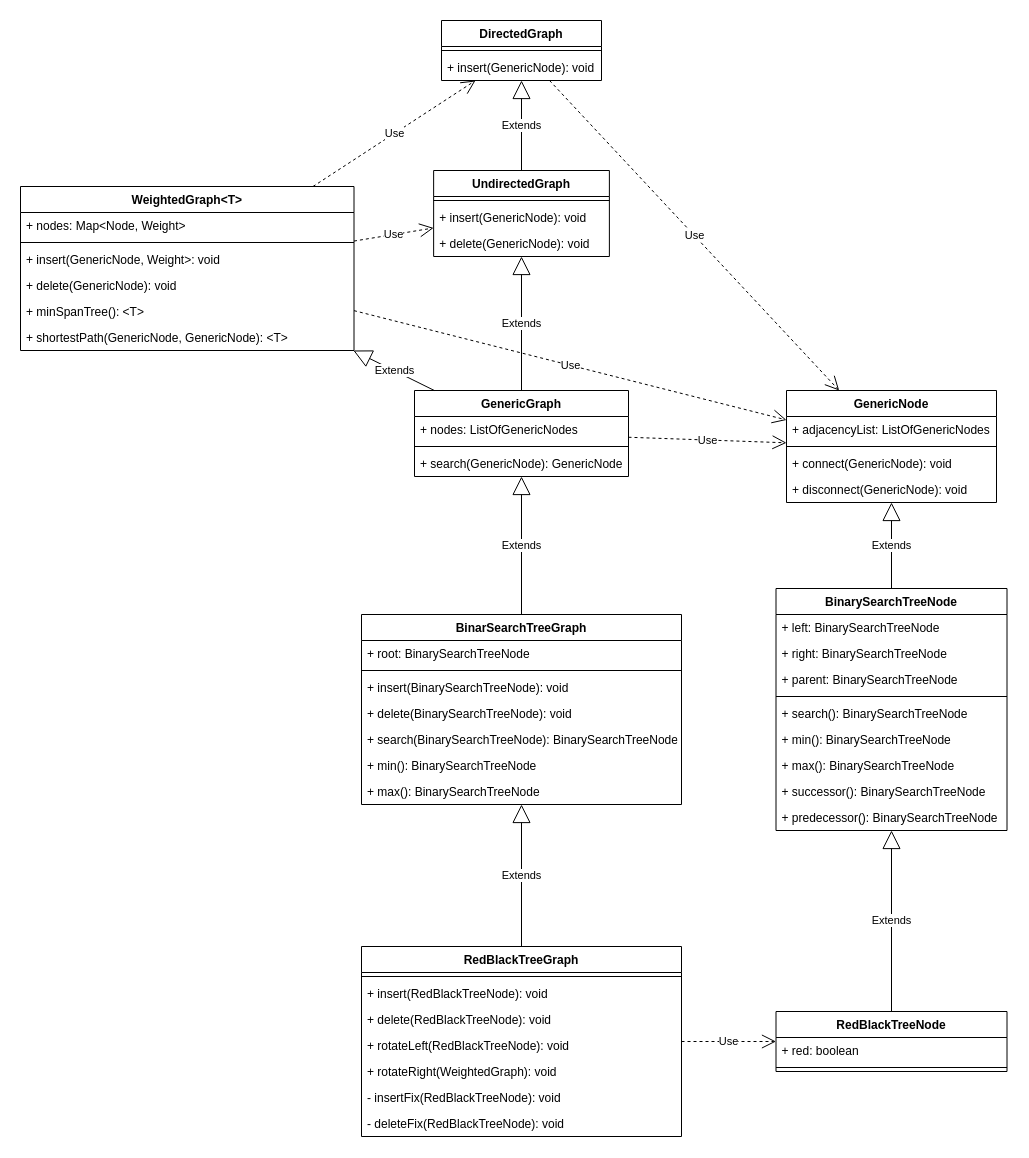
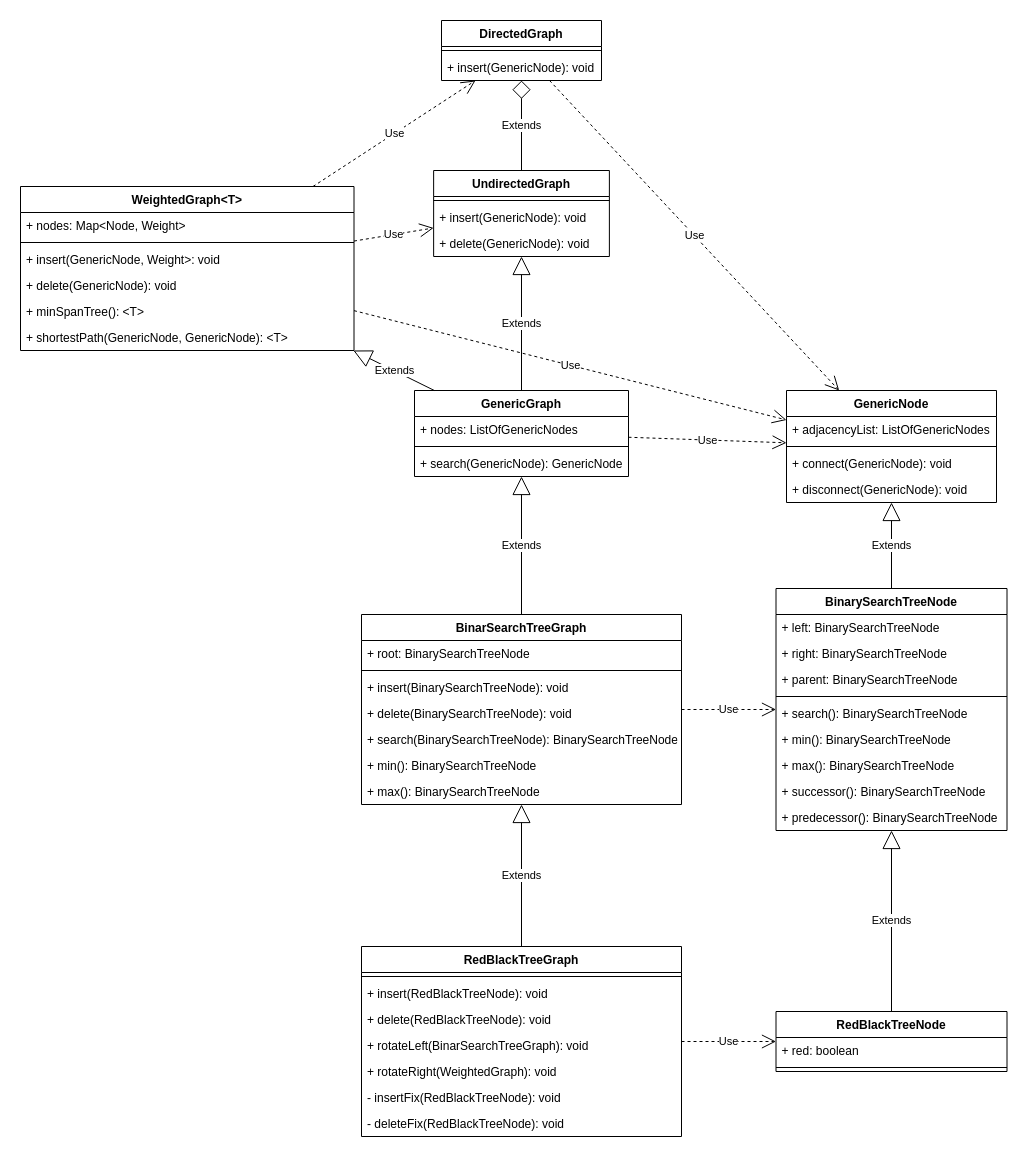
(522, 100) -> (522, 99)
none -> (728, 710)
(480, 1046) -> (494, 1046)
